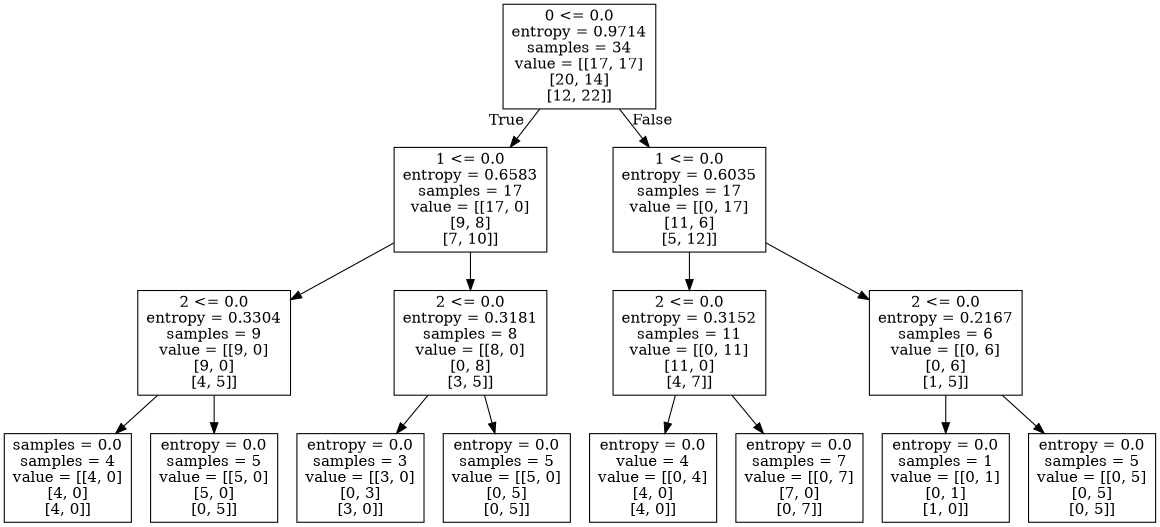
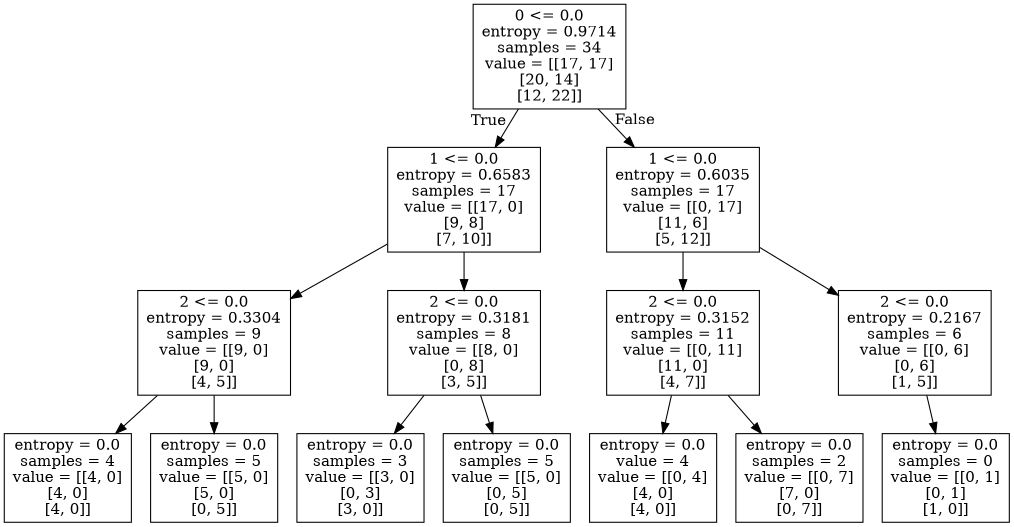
(68, 478) -> (68, 478)
(799, 478) -> (799, 478)
(946, 478) -> (946, 478)
(1092, 478) -> none
